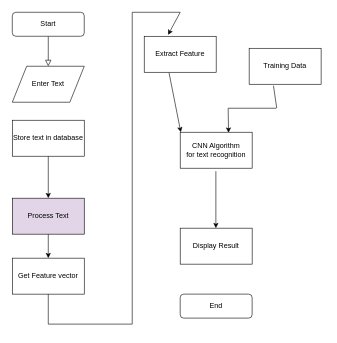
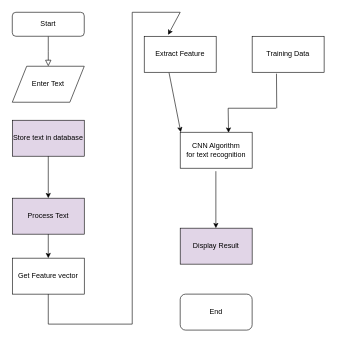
(285, 66) -> (288, 54)
(48, 138) -> (48, 138)
(216, 246) -> (216, 246)
(216, 306) -> (216, 312)
